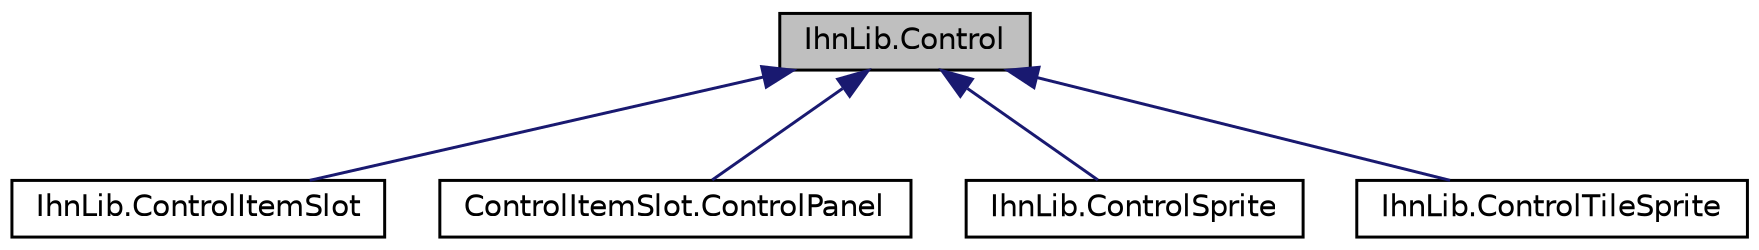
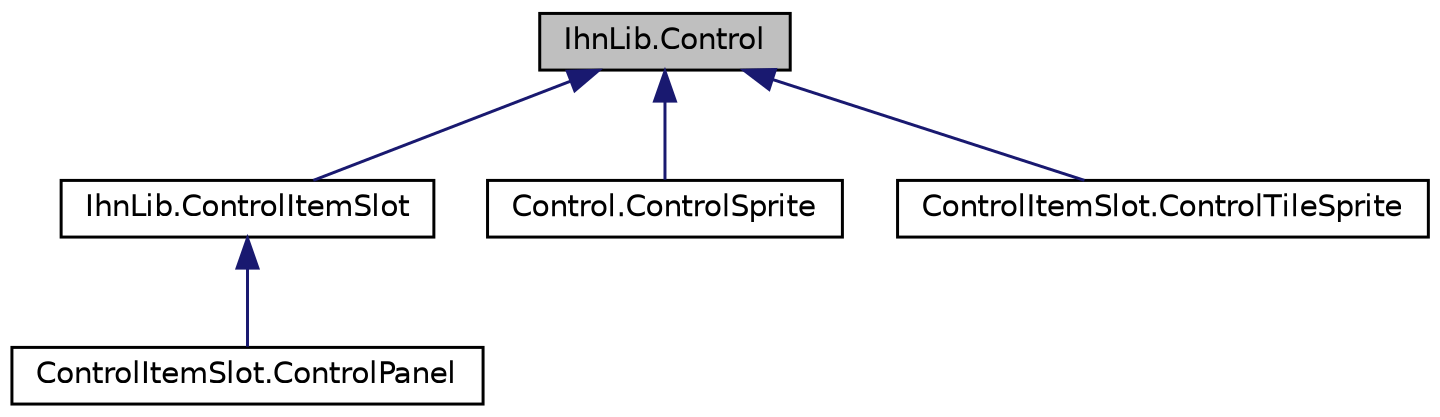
(777, 134) -> (248, 308)
(1135, 209) -> (665, 209)
(1552, 209) -> (1163, 209)
